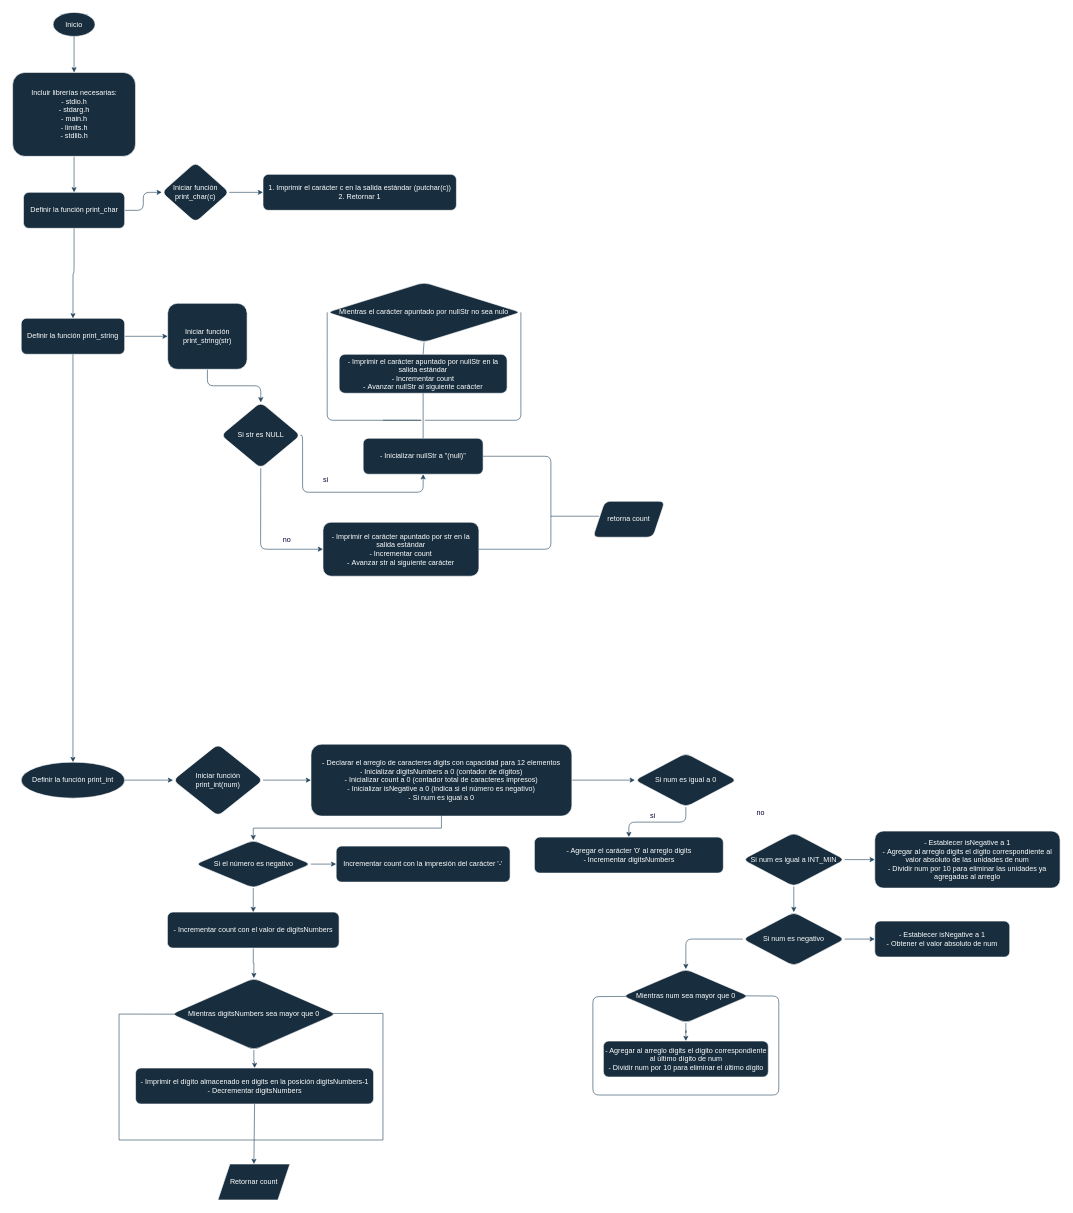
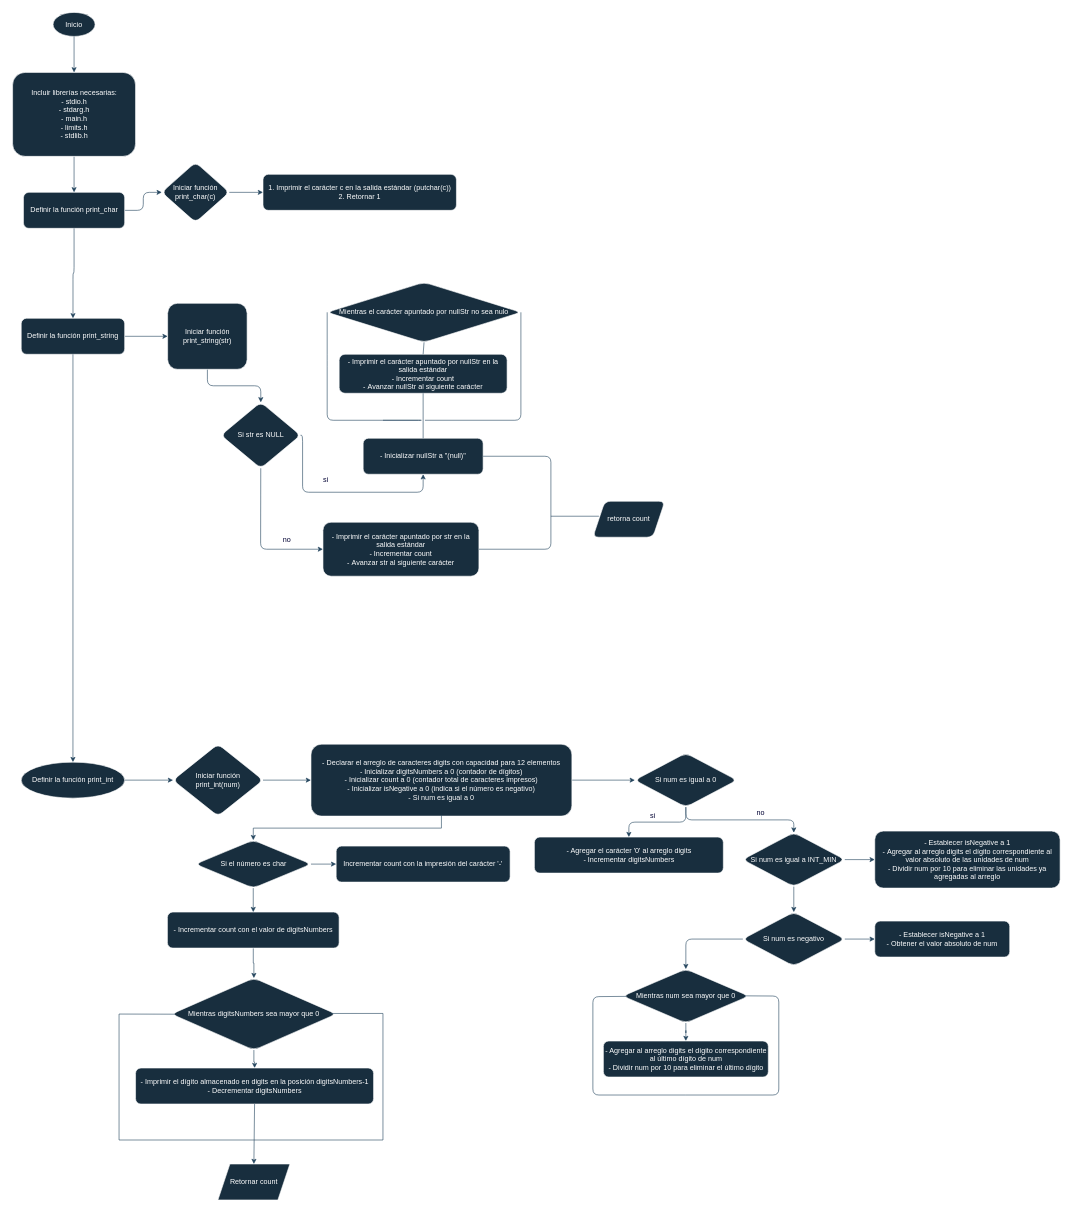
none -> (794, 822)
(254, 864) -> (254, 864)
